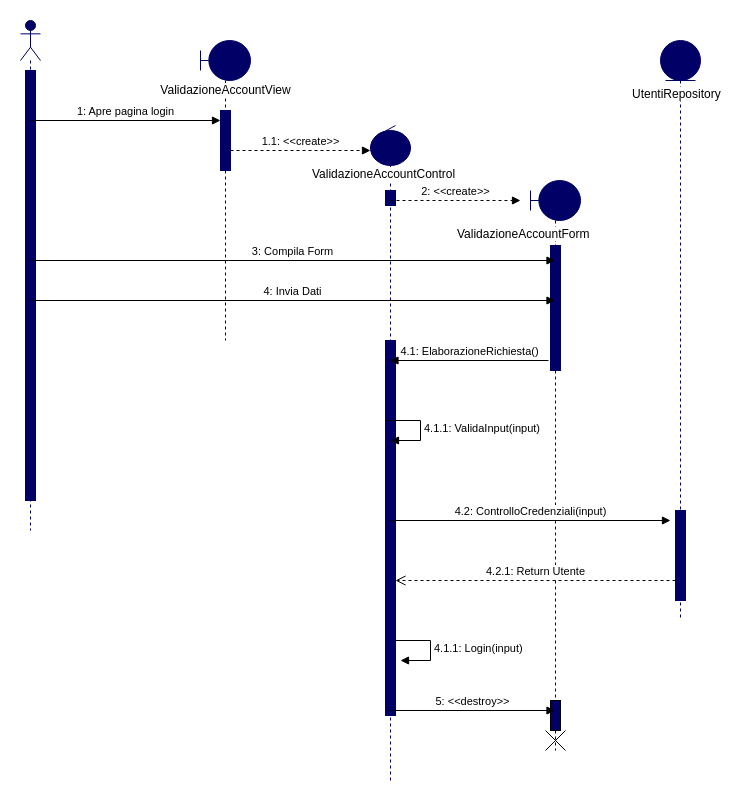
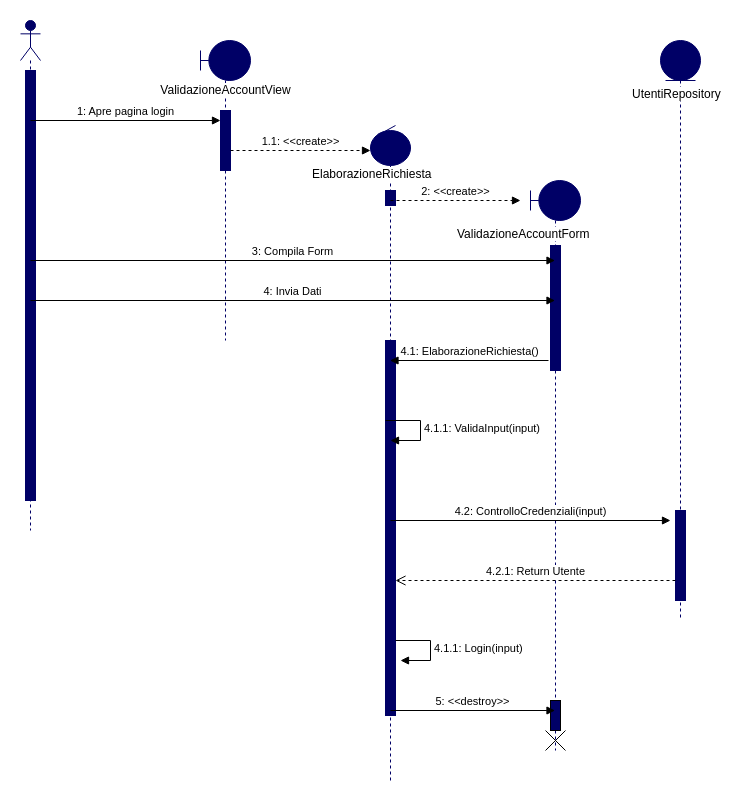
(390, 175) -> (377, 175)
